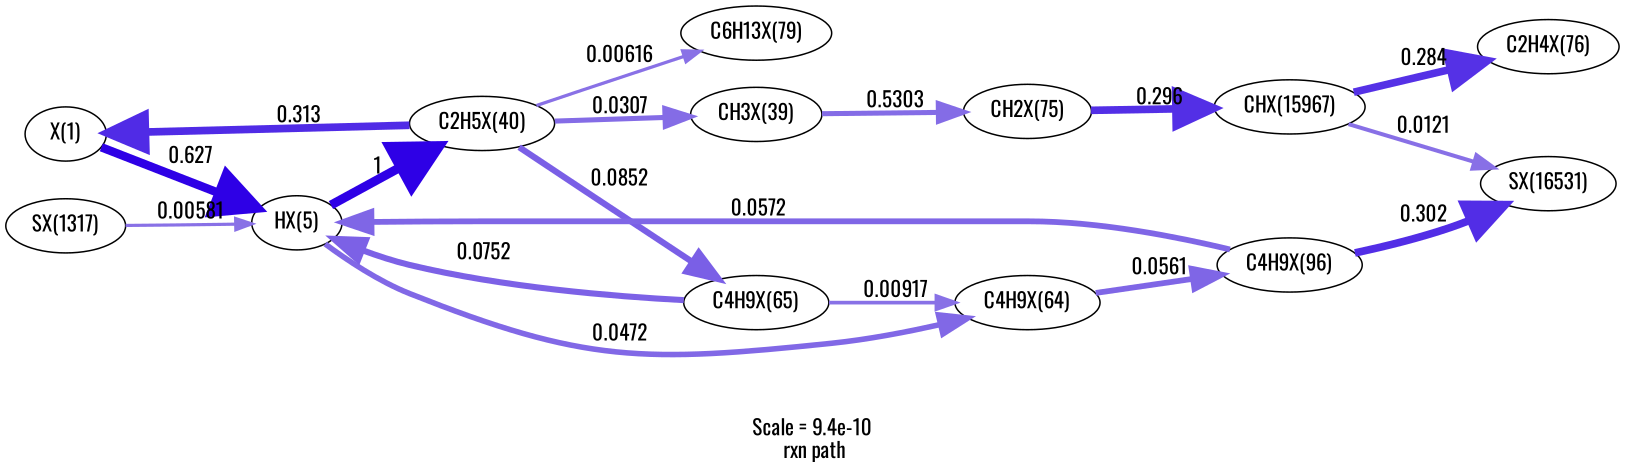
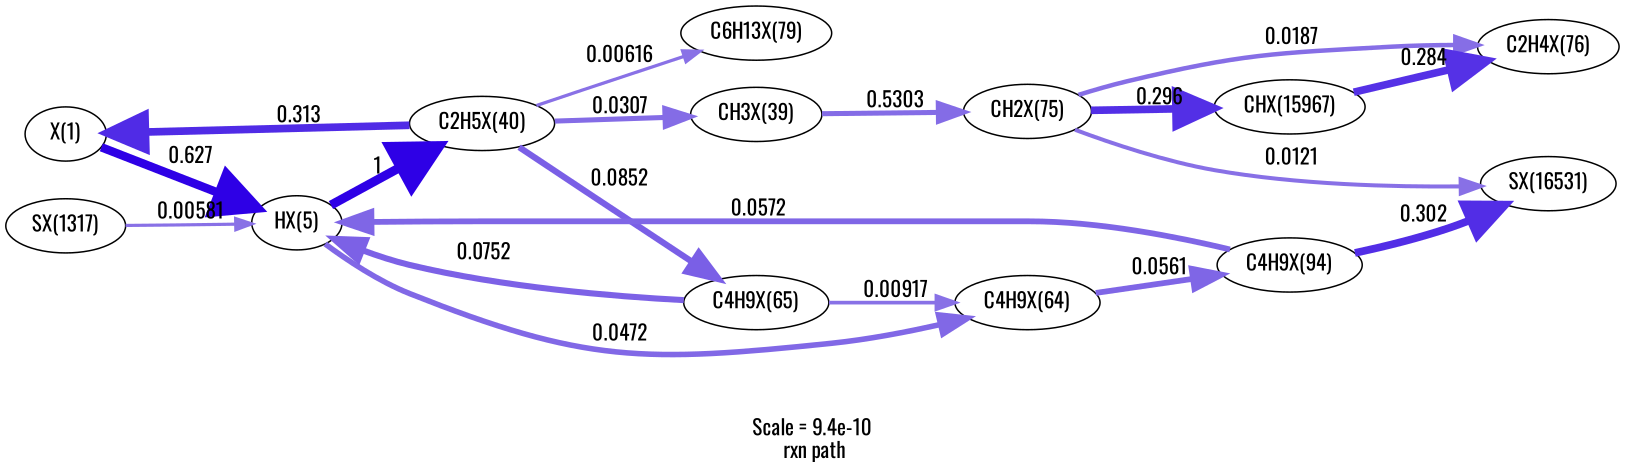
none -> (1265, 55)
(1411, 143) -> (1265, 177)
(1290, 265) -> (1290, 265)
